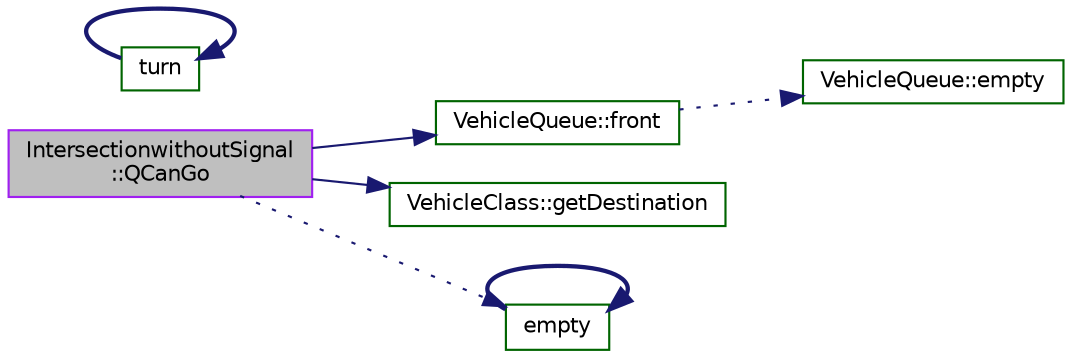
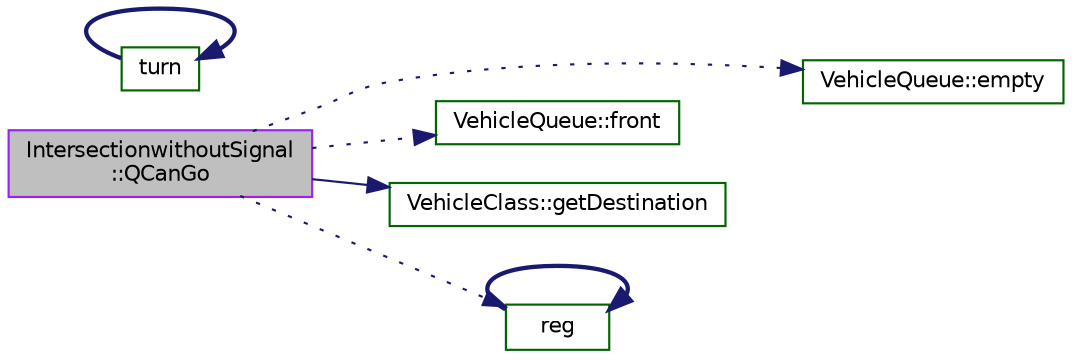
(730, 104) -> (512, 68)
(363, 143) -> (363, 143)
(558, 327) -> (558, 327)
